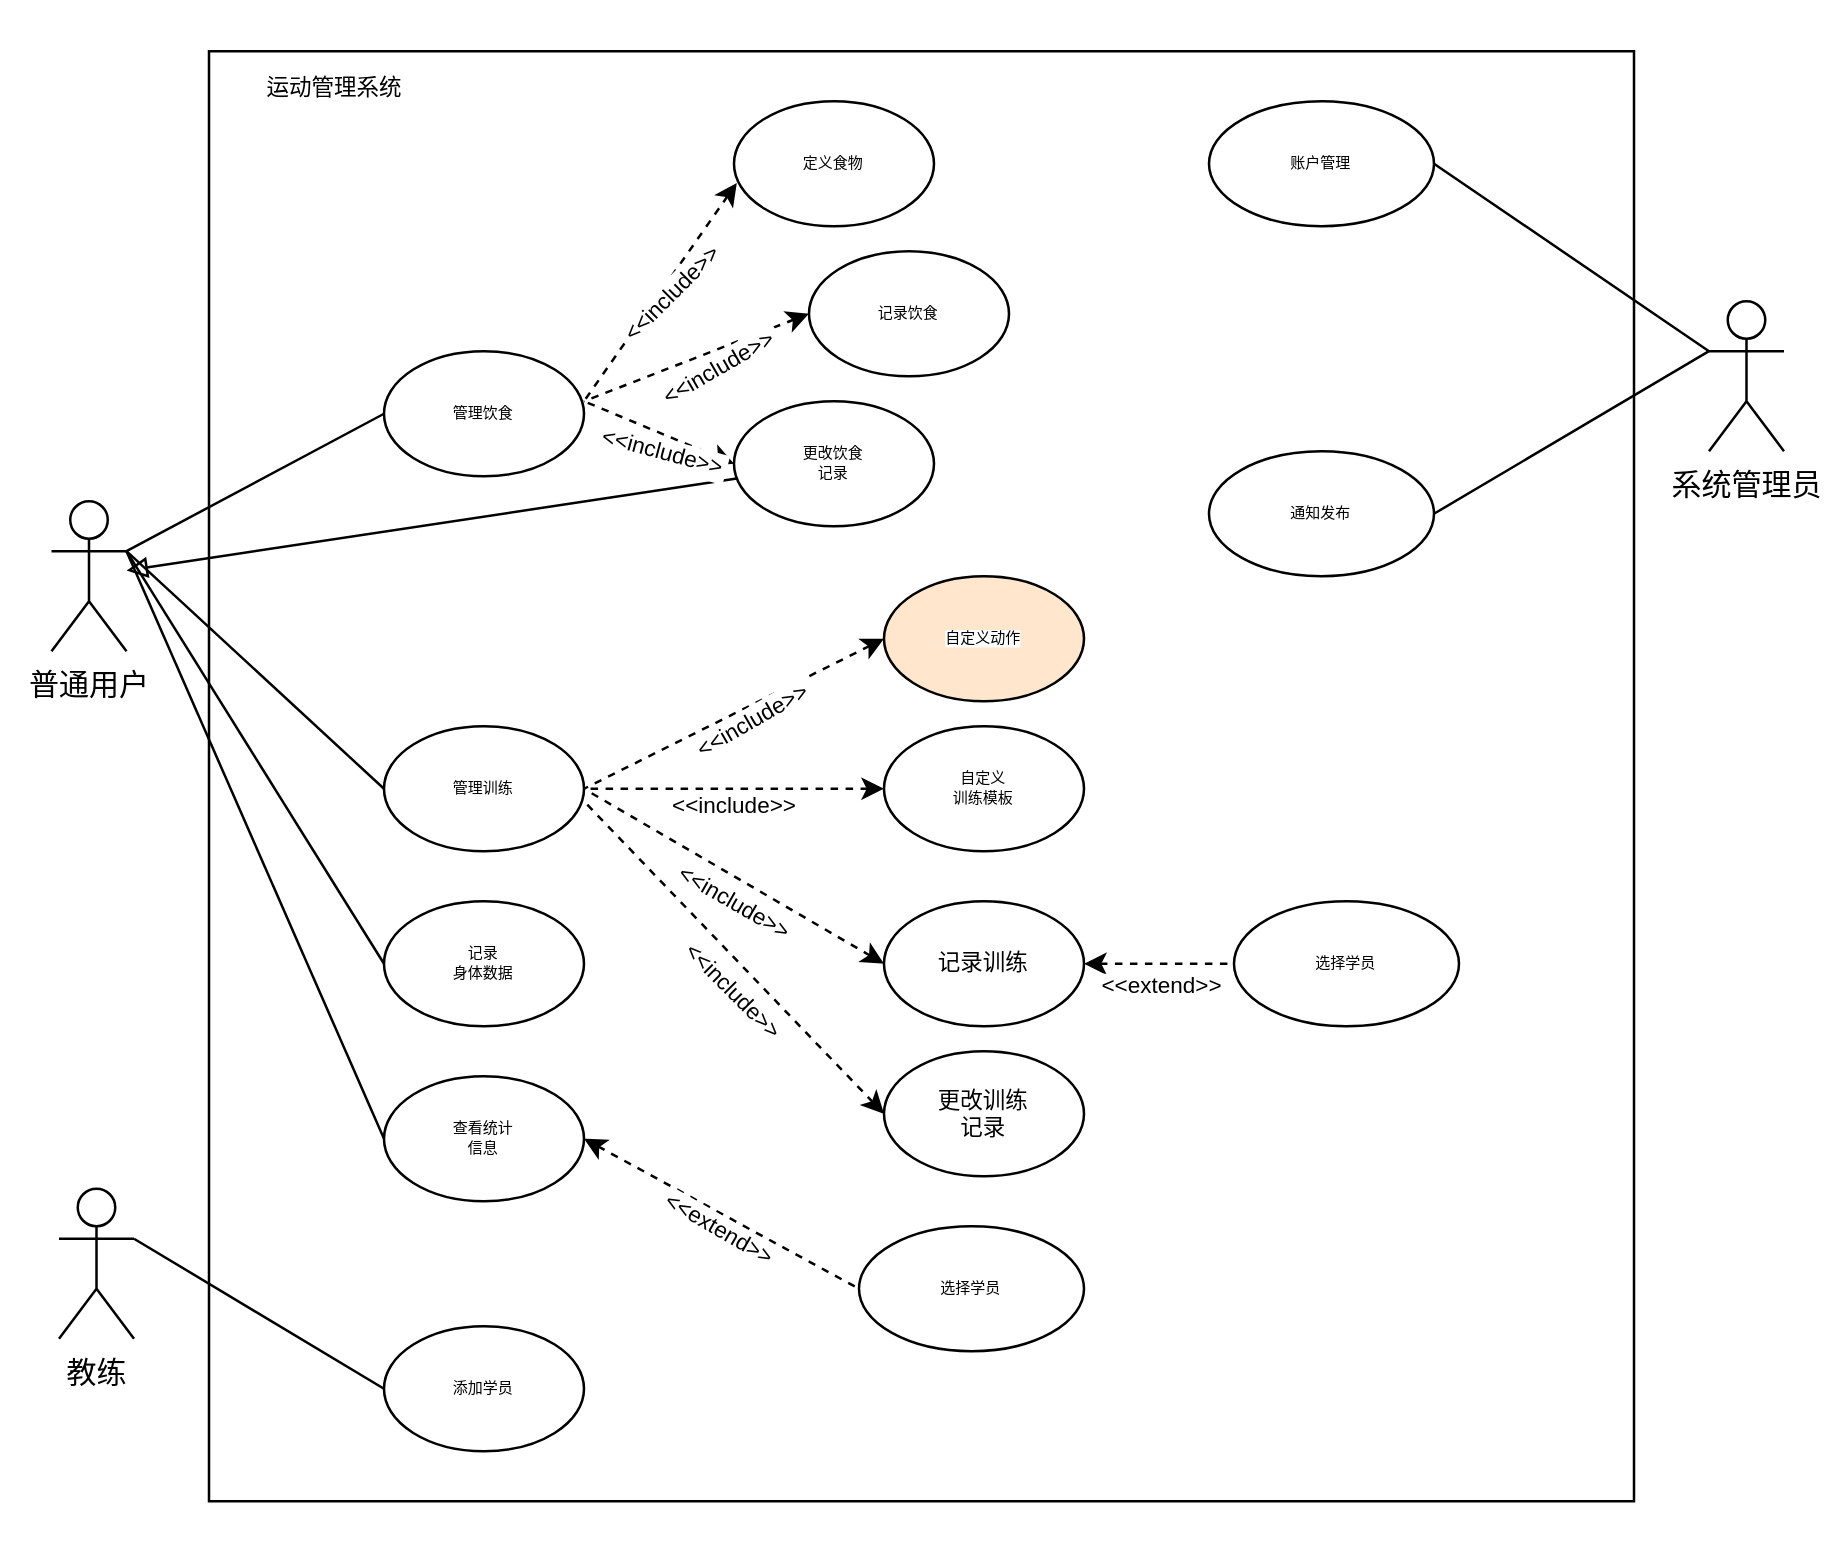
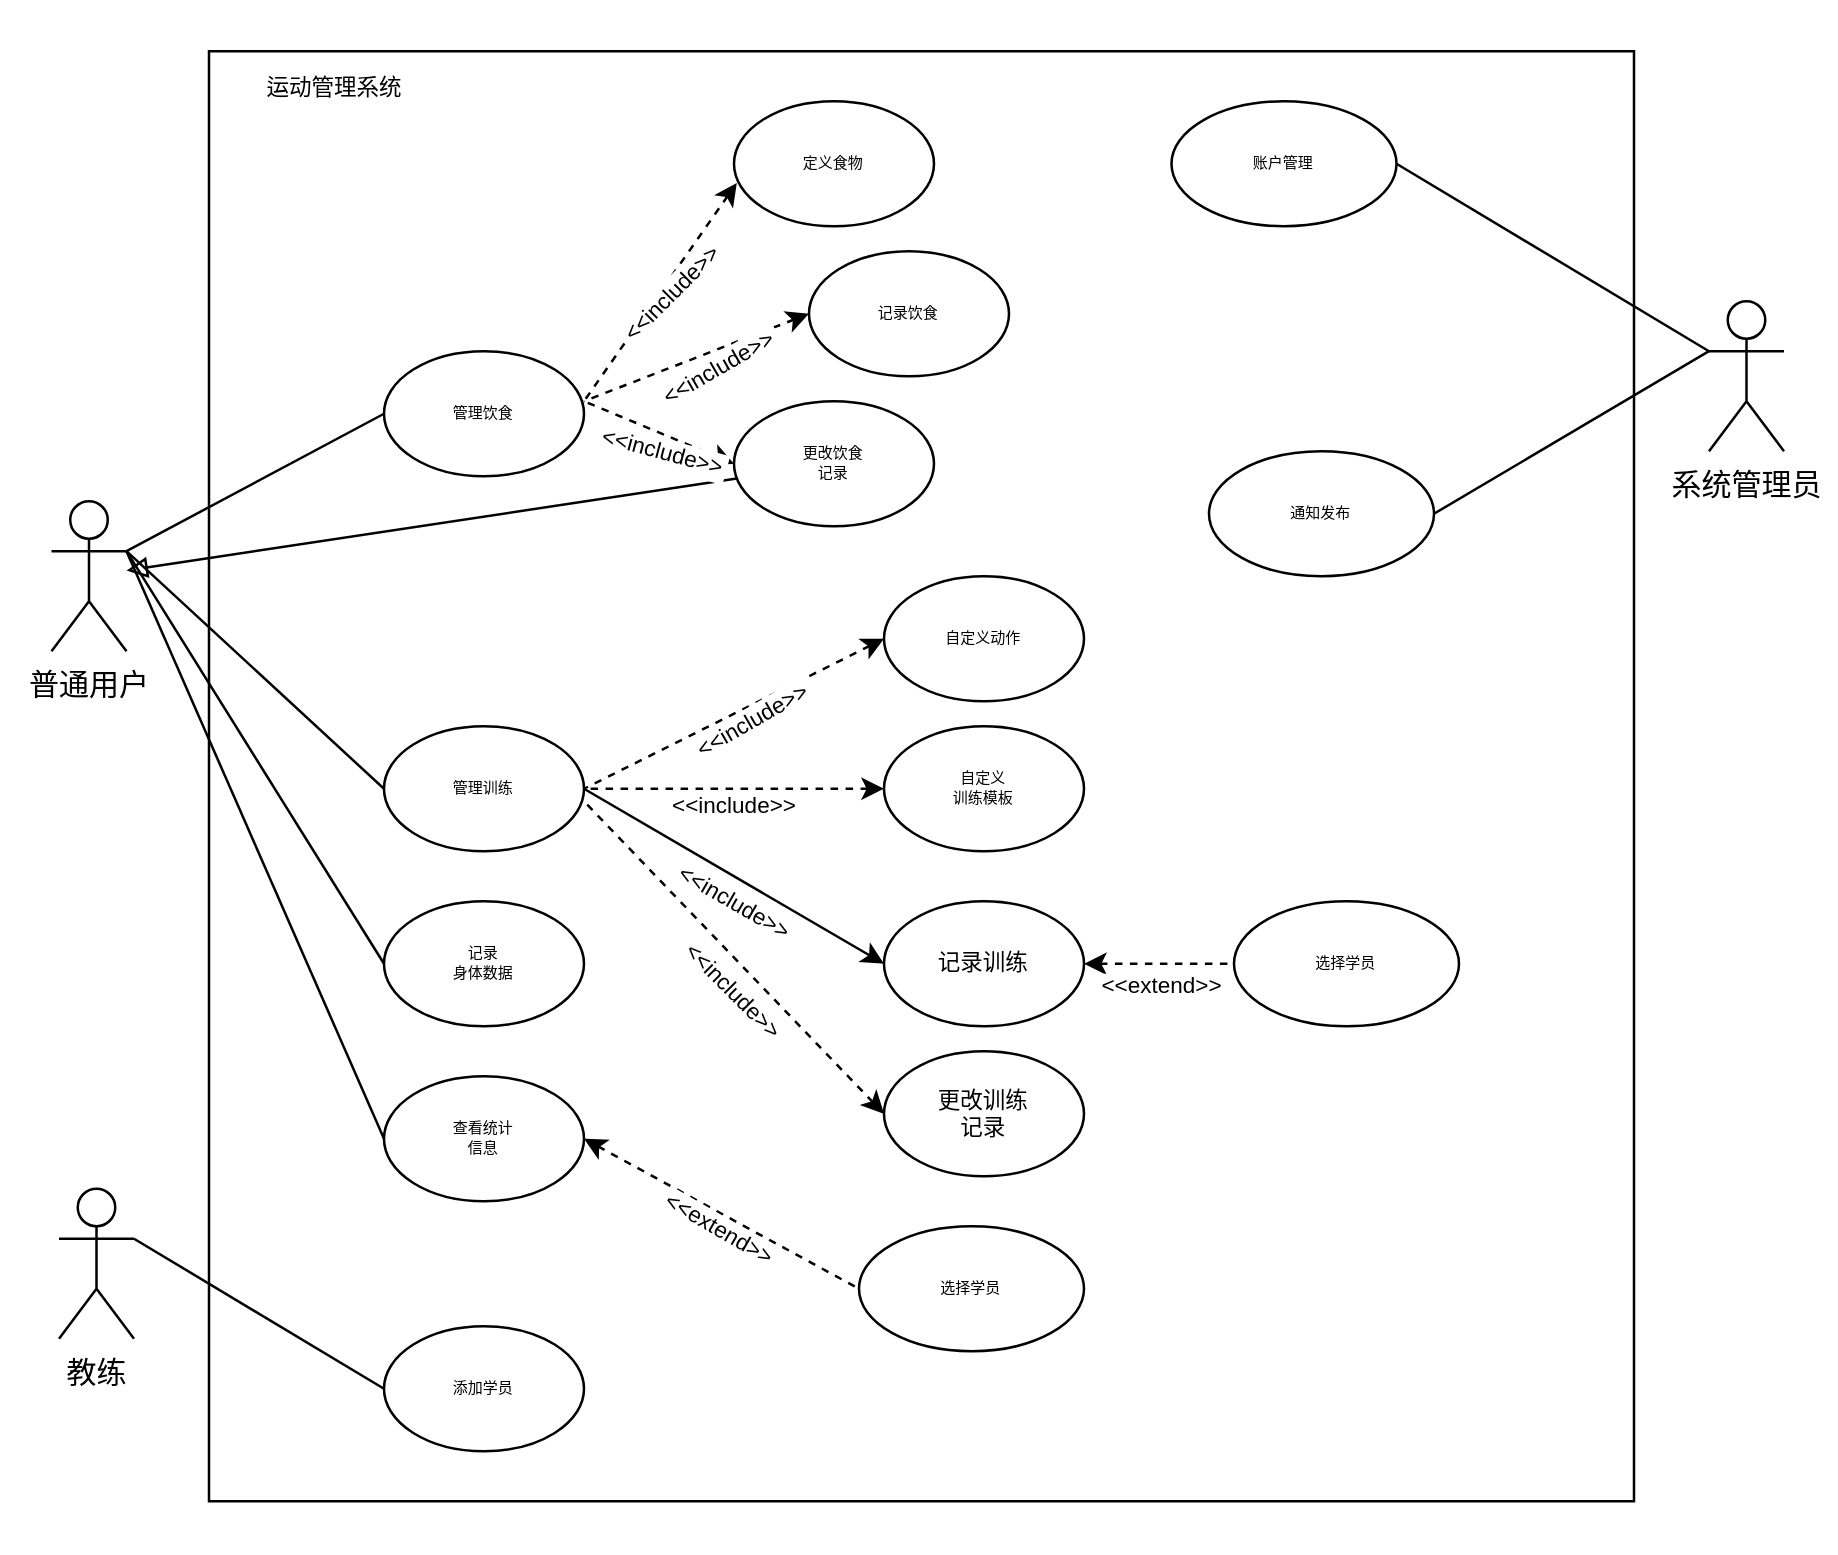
(1321, 164) -> (1284, 164)
(984, 639) -> (984, 639)
(727, 872) -> (727, 872)
